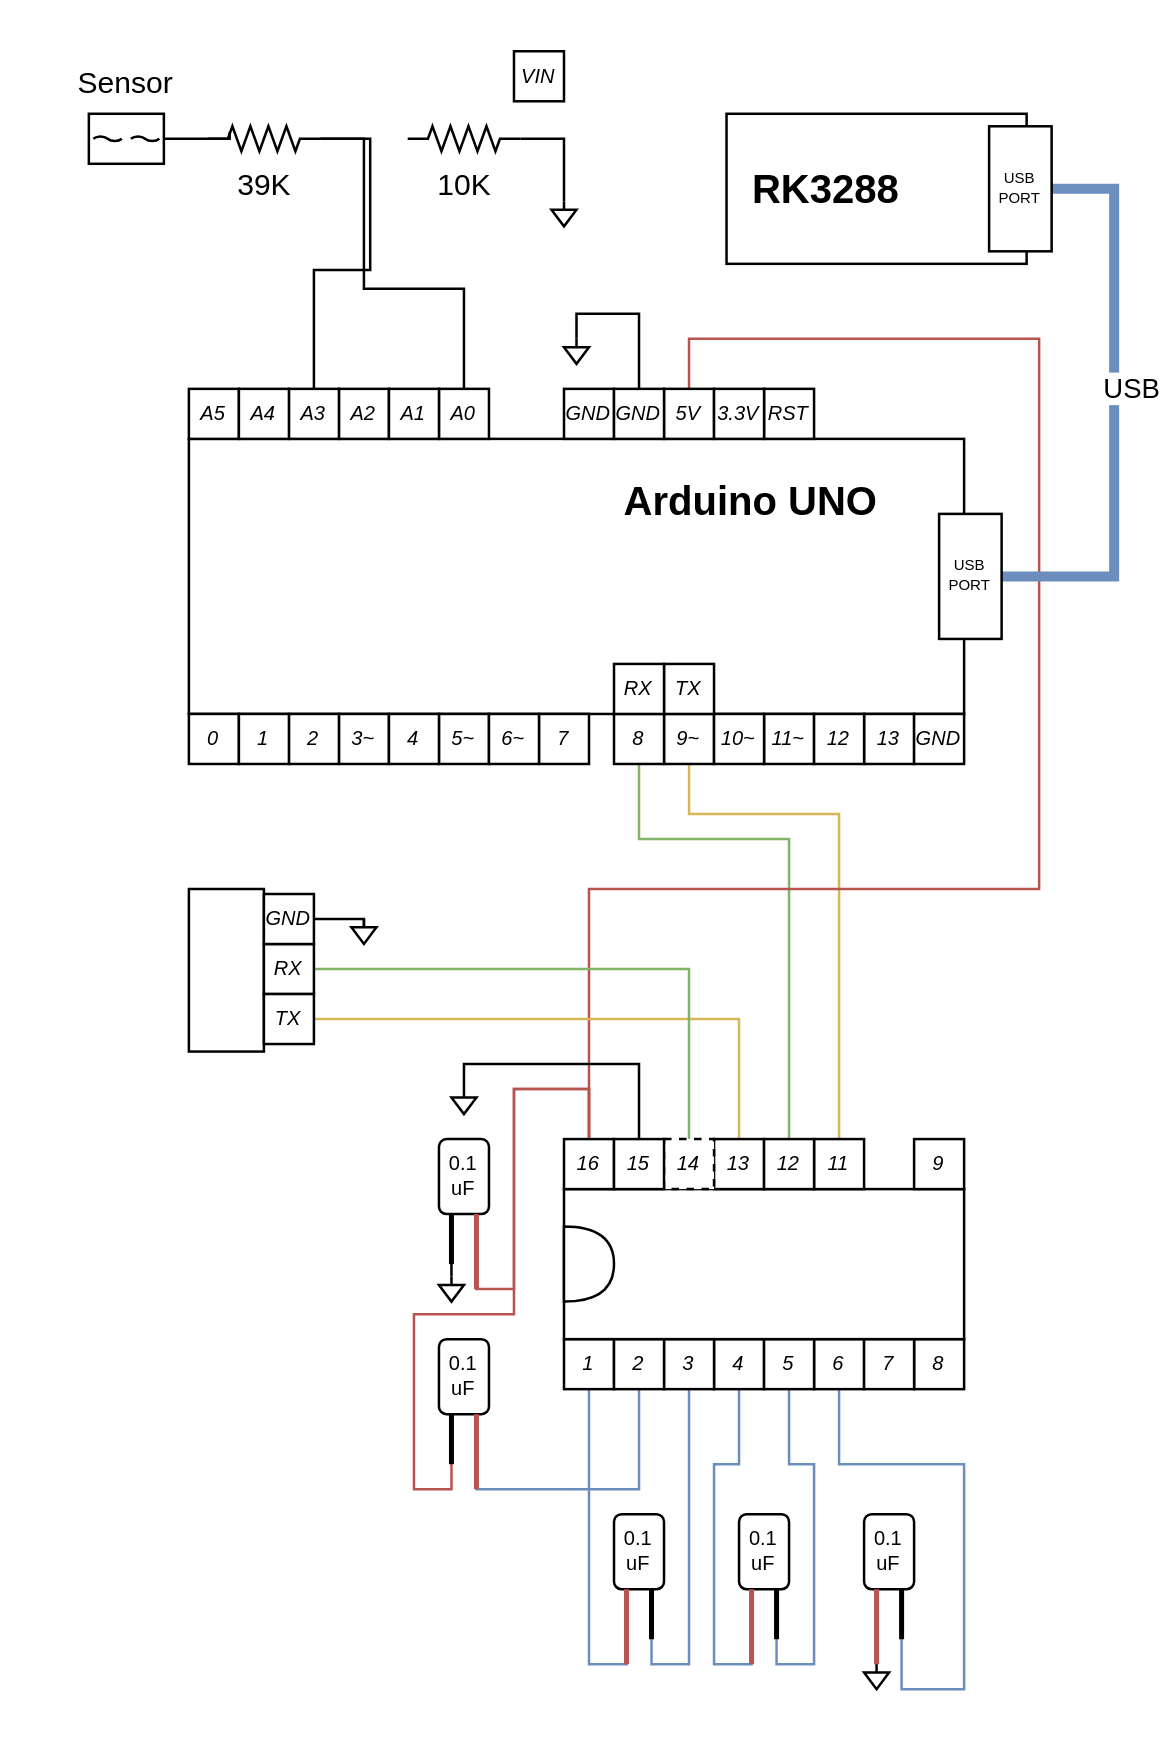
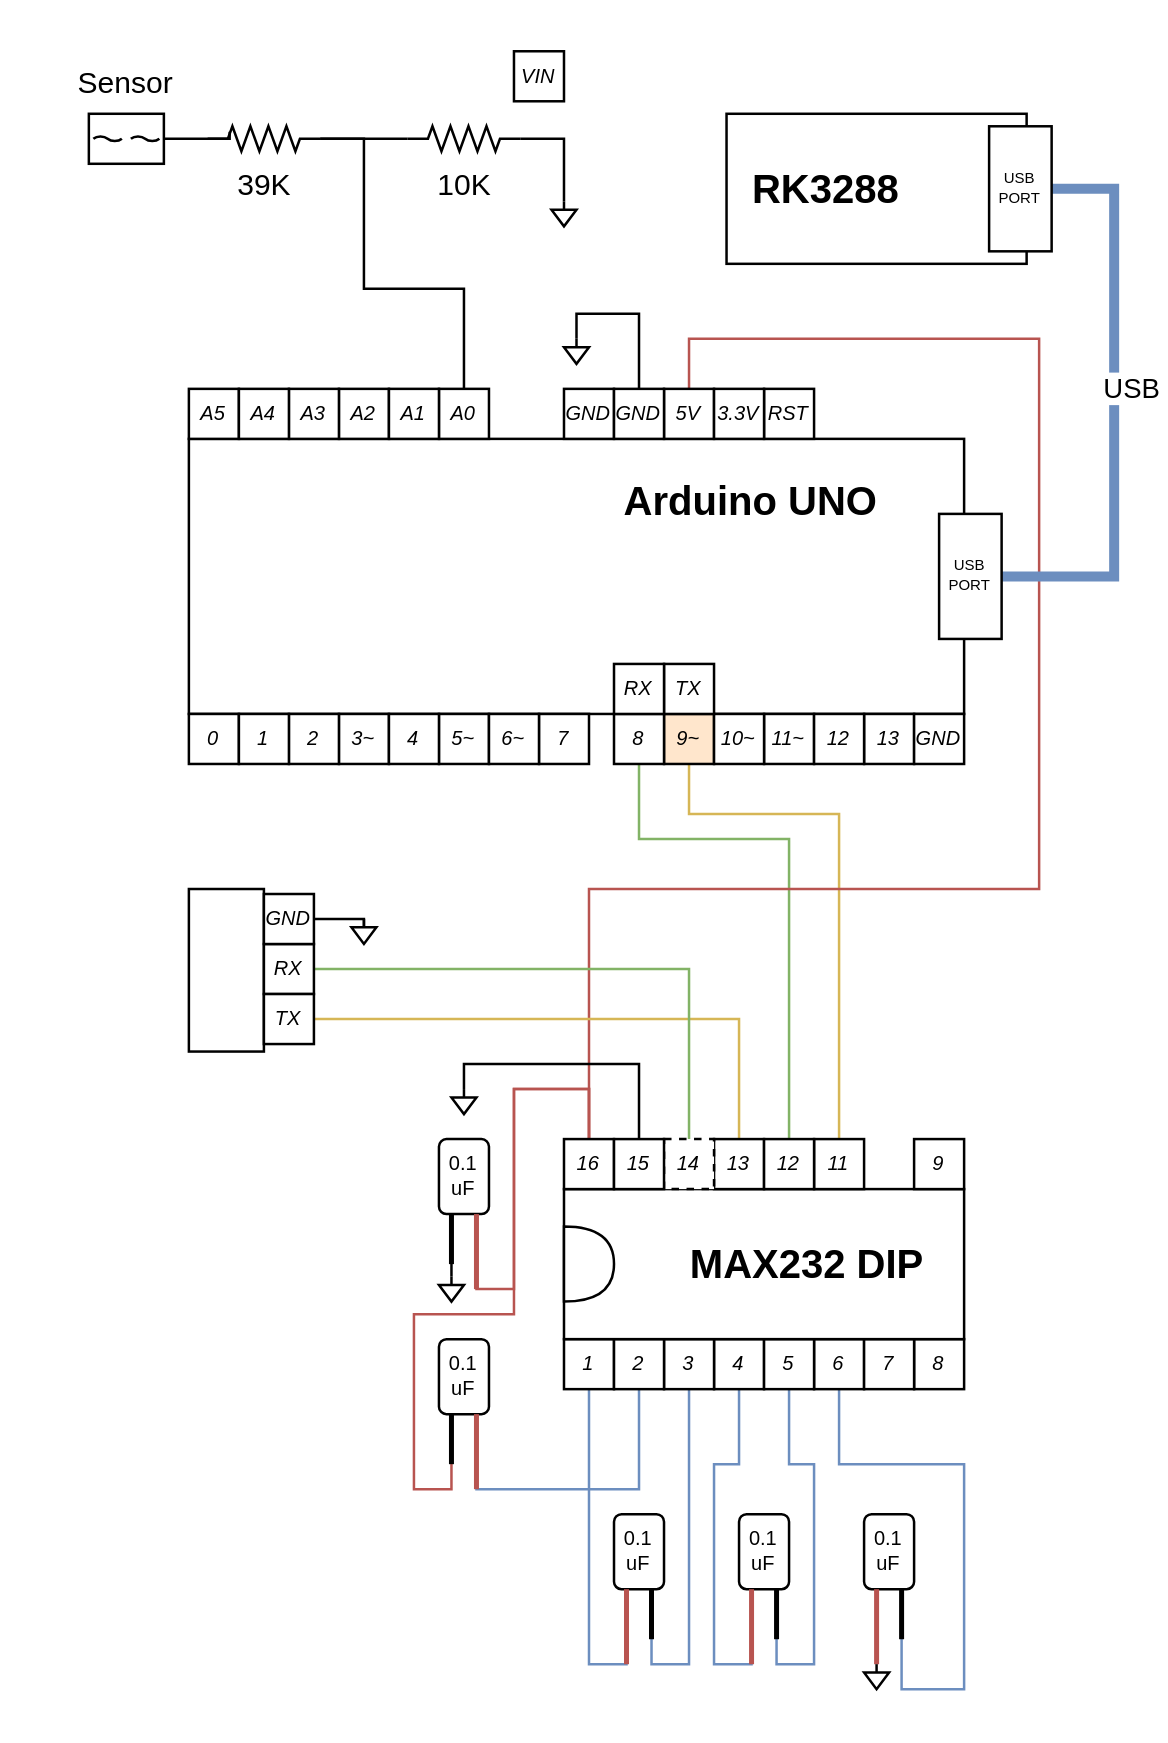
(314, 307) -> (386, 139)
(689, 739) -> (689, 739)
none -> (808, 1264)
